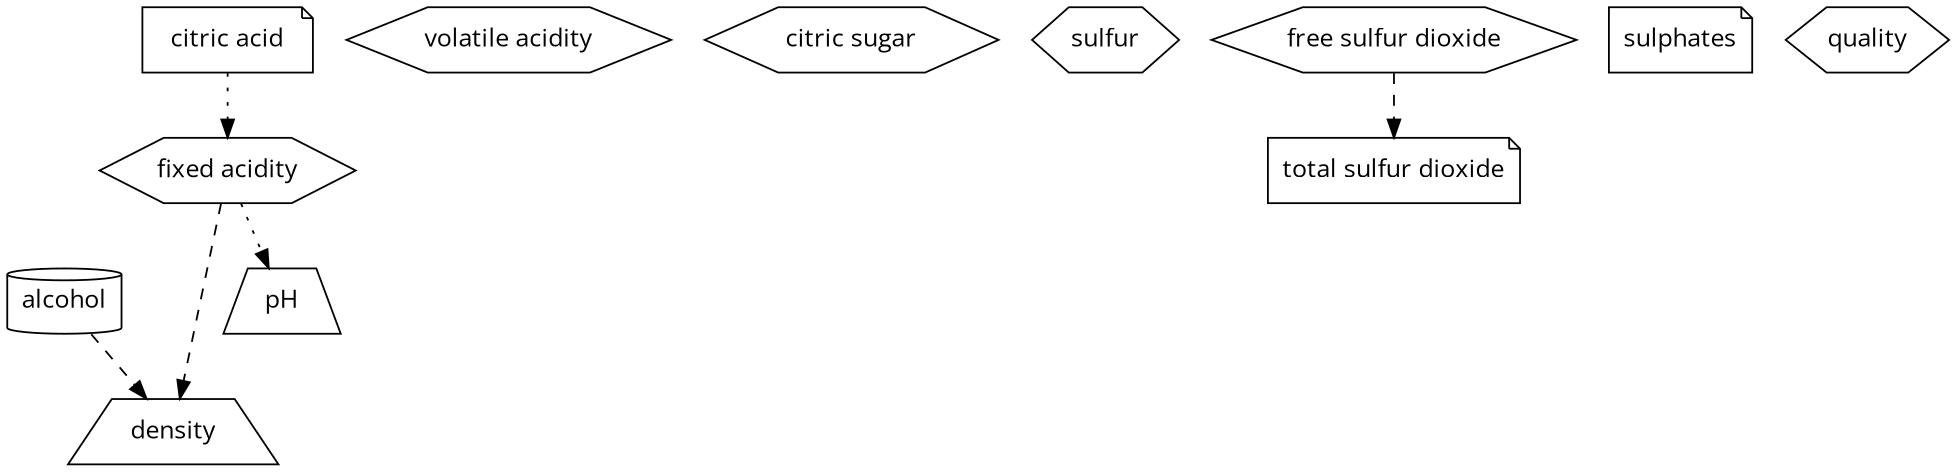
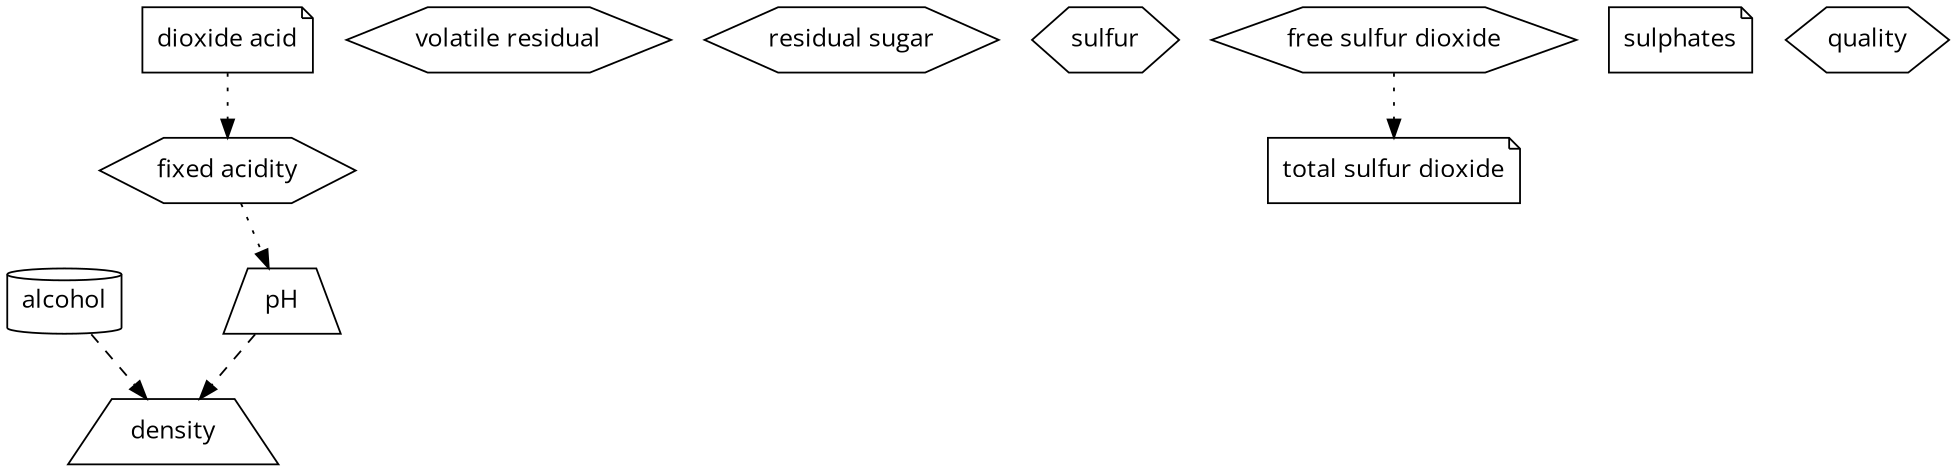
(228, 40) -> (228, 40)
(509, 40) -> (509, 40)
(852, 40) -> (852, 40)
(1394, 96) -> (1394, 96)
(202, 292) -> (234, 360)
